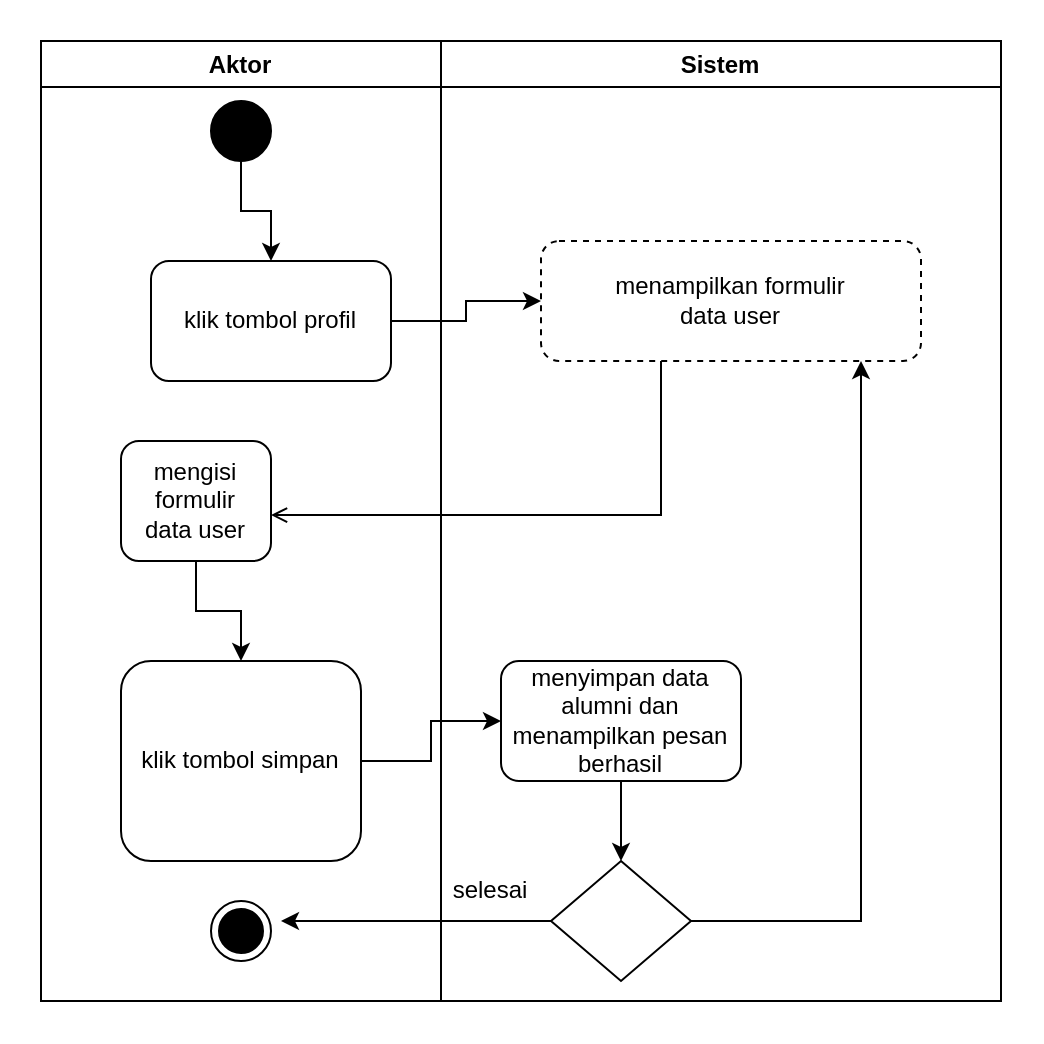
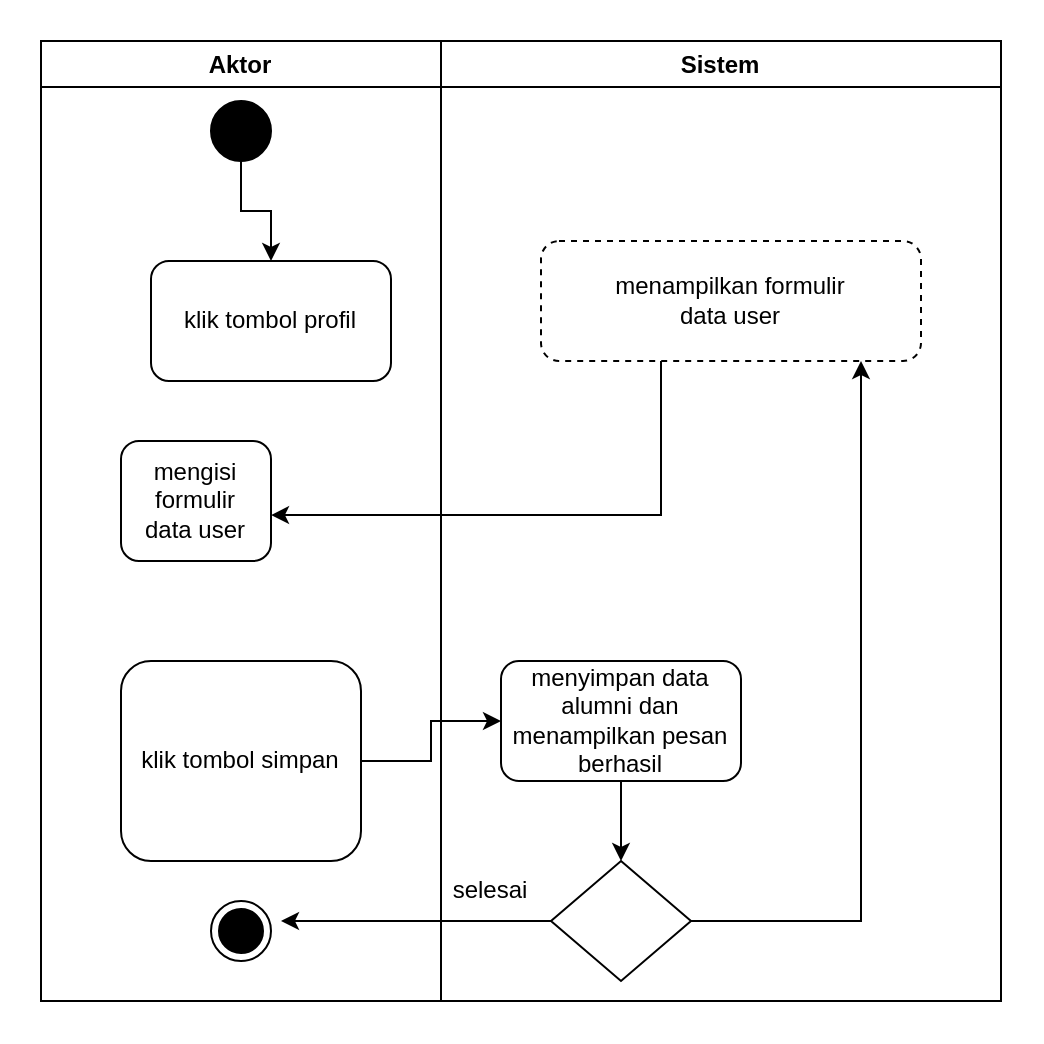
(476, 301) -> none
(282, 515) -> (286, 515)
(212, 611) -> none
